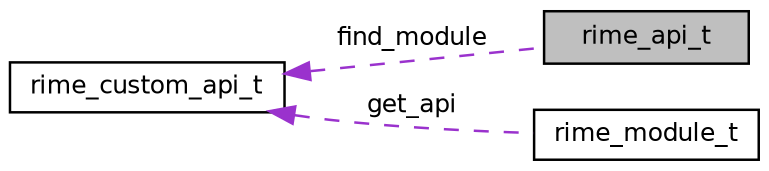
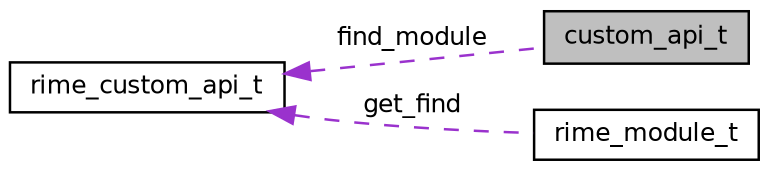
(646, 37) -> (646, 37)
(409, 106) -> (409, 106)
